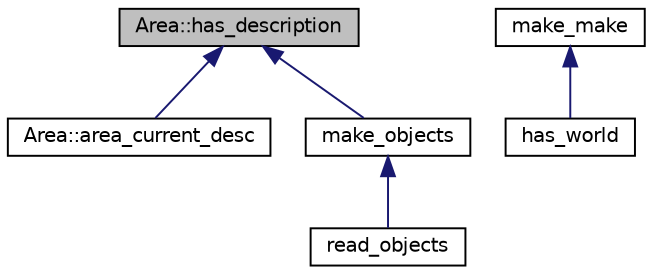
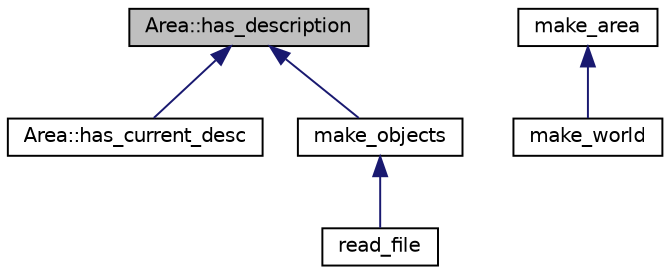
(570, 27) -> (588, 27)
(139, 137) -> (135, 137)
(570, 137) -> (588, 137)
(388, 247) -> (380, 247)
